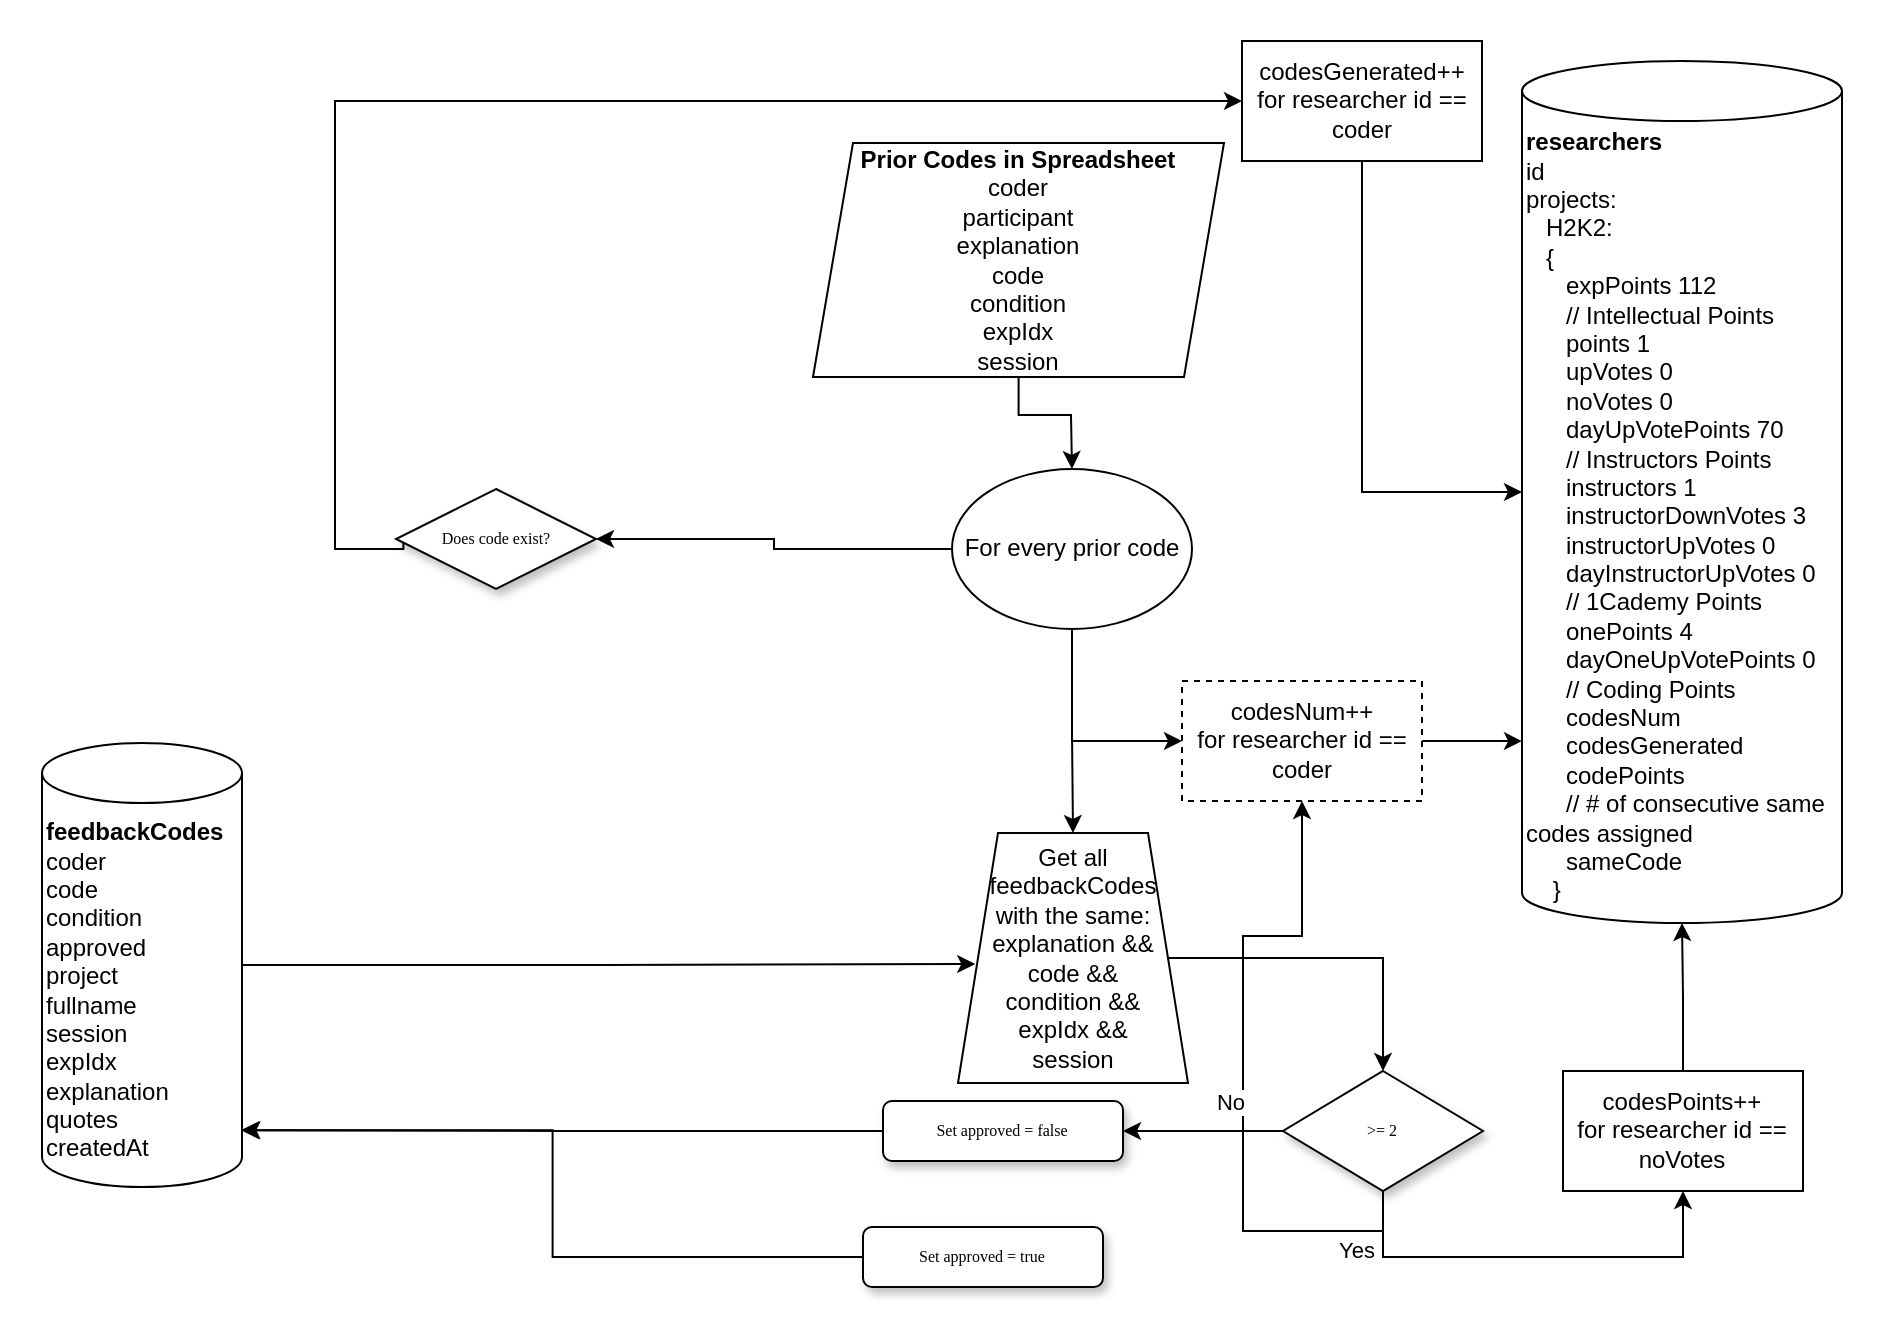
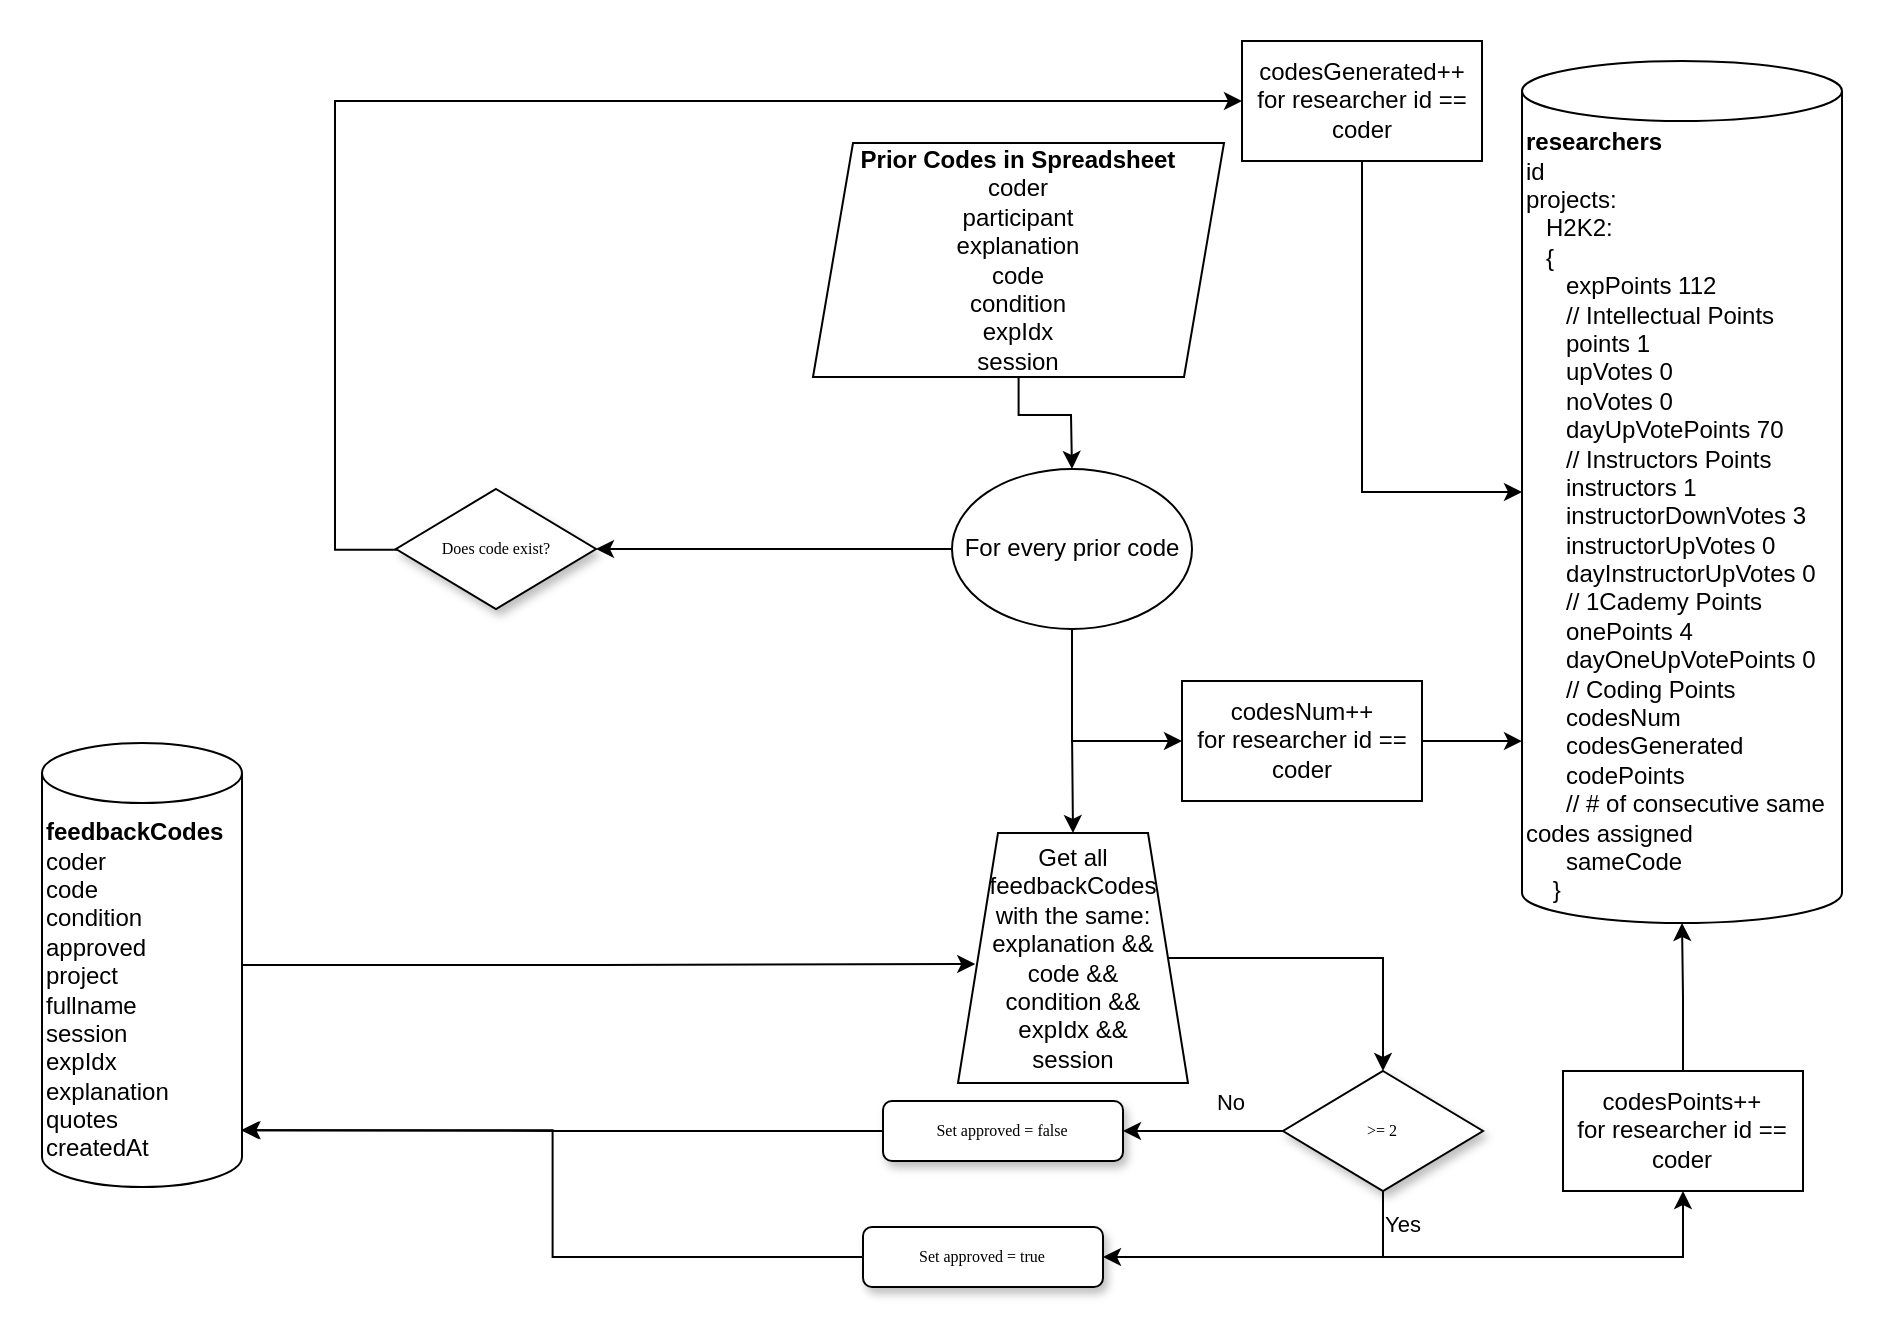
(496, 539) -> (496, 549)
(1302, 741) -> (1302, 741)
(1256, 936) -> (1248, 1257)
(1683, 1131) -> (1683, 1131)
